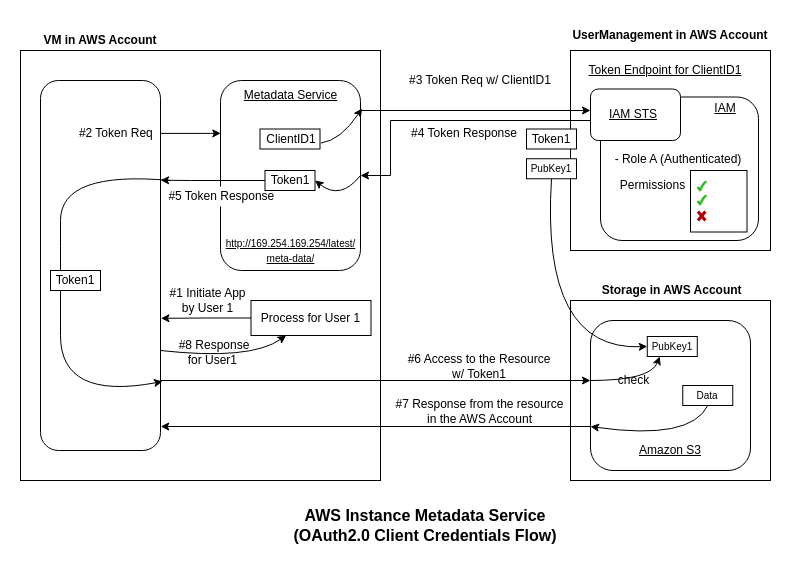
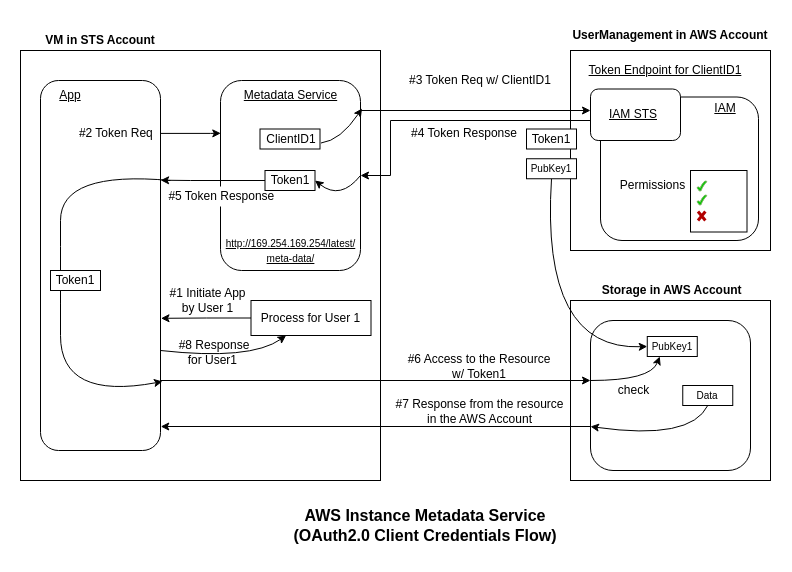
(101, 41) -> (101, 41)
none -> (71, 96)
(678, 159) -> none
(634, 381) -> (634, 391)
(671, 451) -> none
